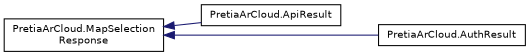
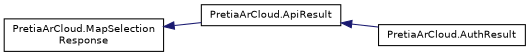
(276, 35) -> (365, 26)
